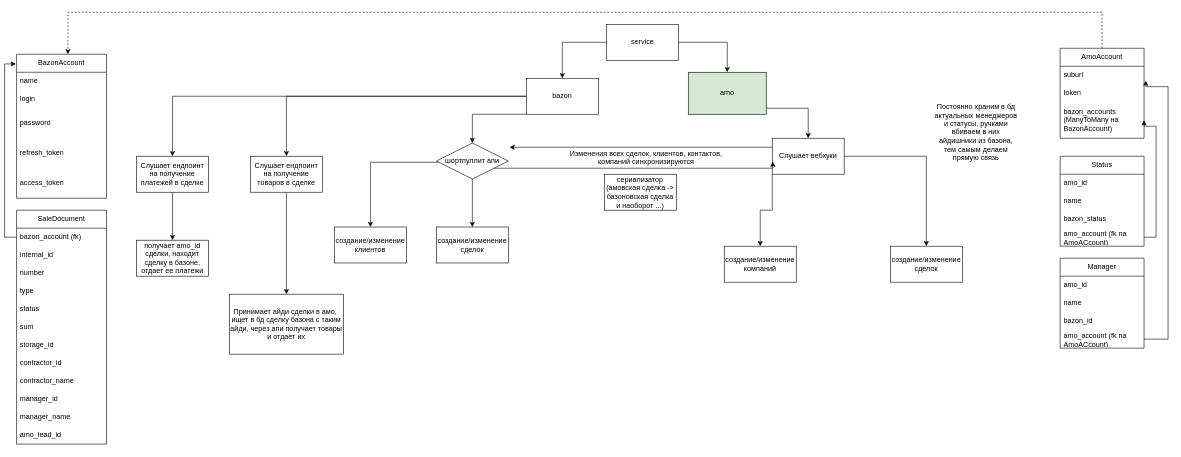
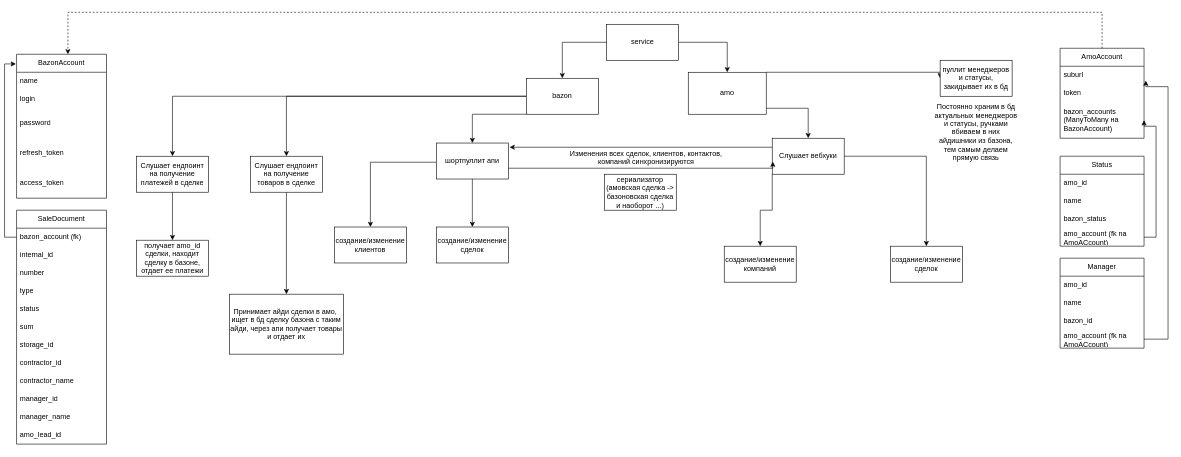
none -> (939, 72)
none -> (977, 78)
(728, 93) -> (728, 93)
(473, 161) -> (473, 161)
